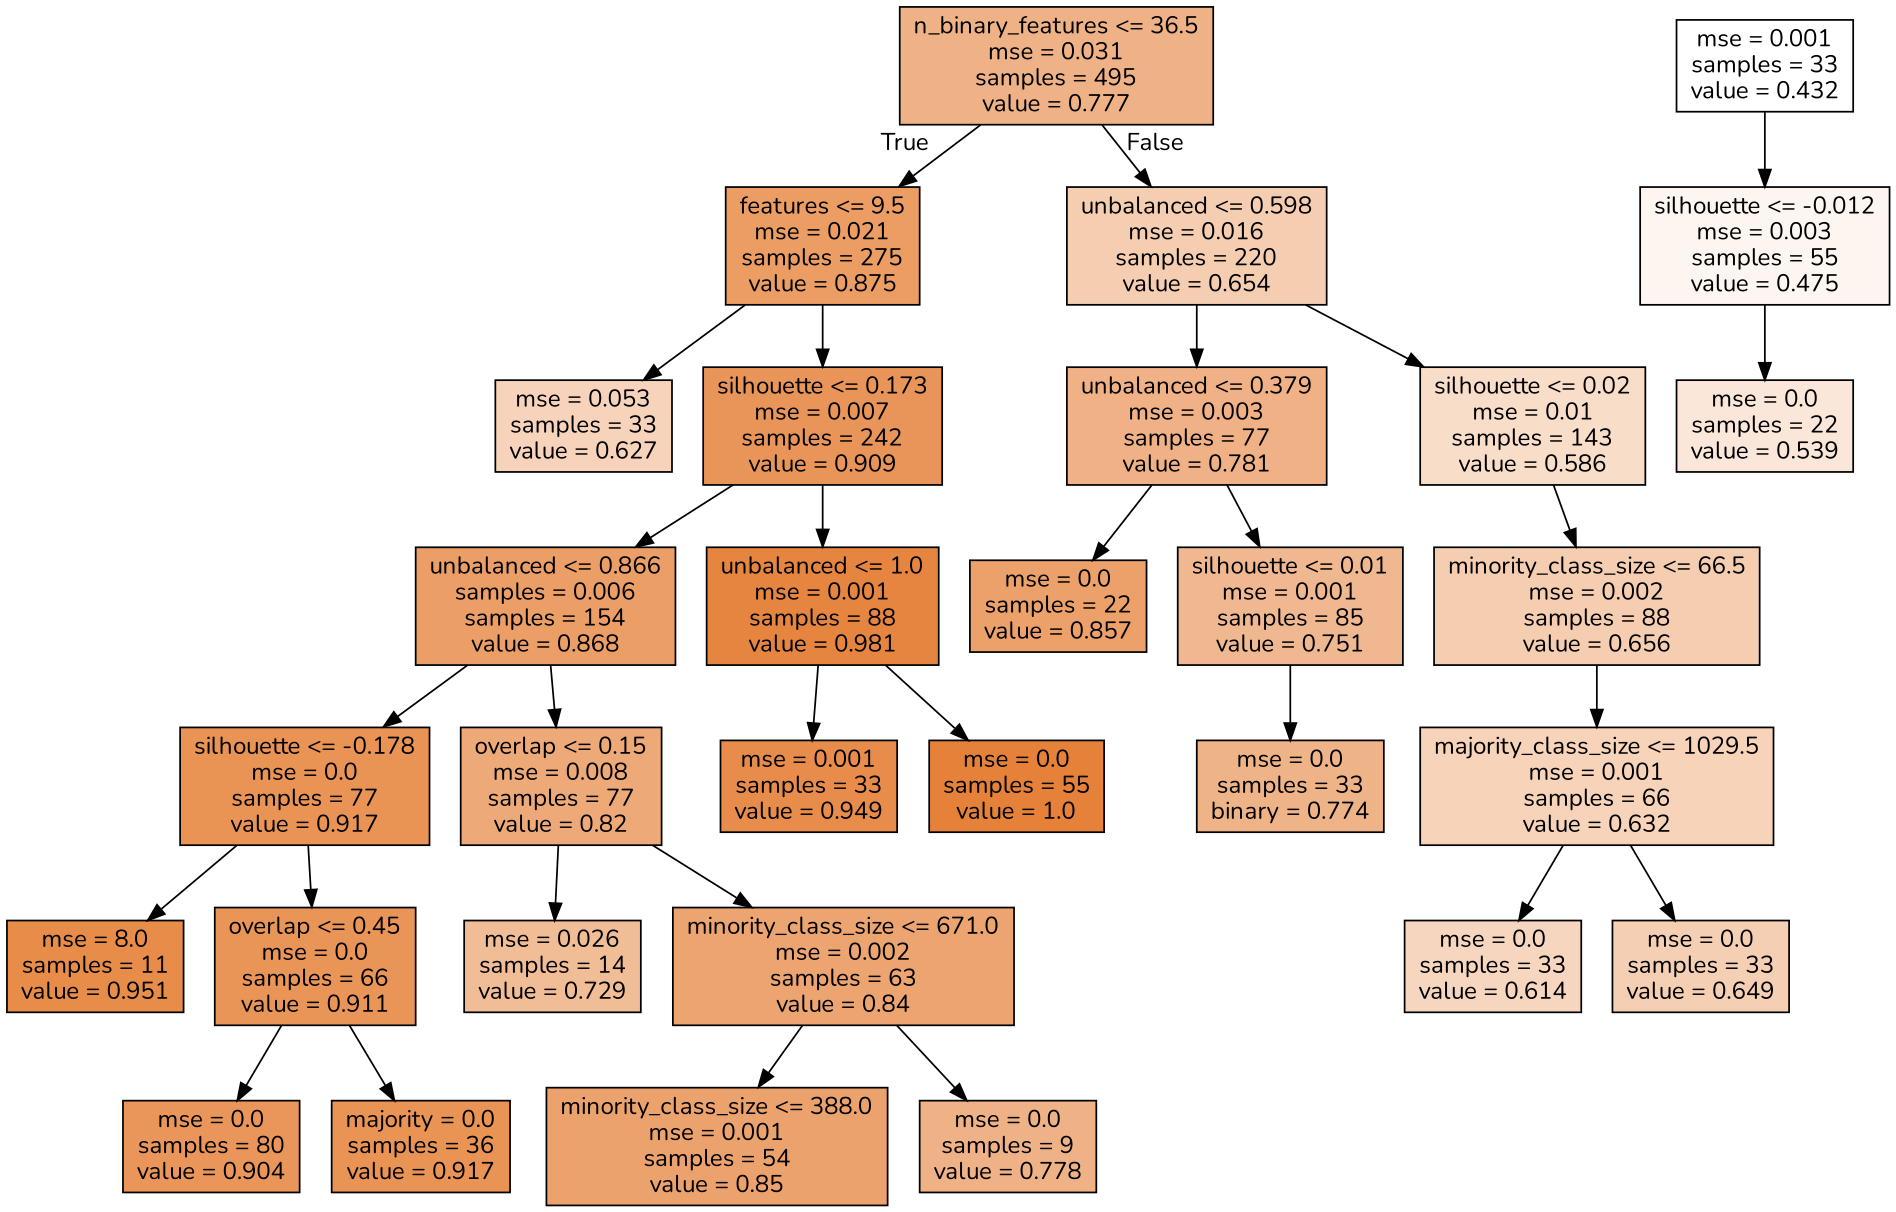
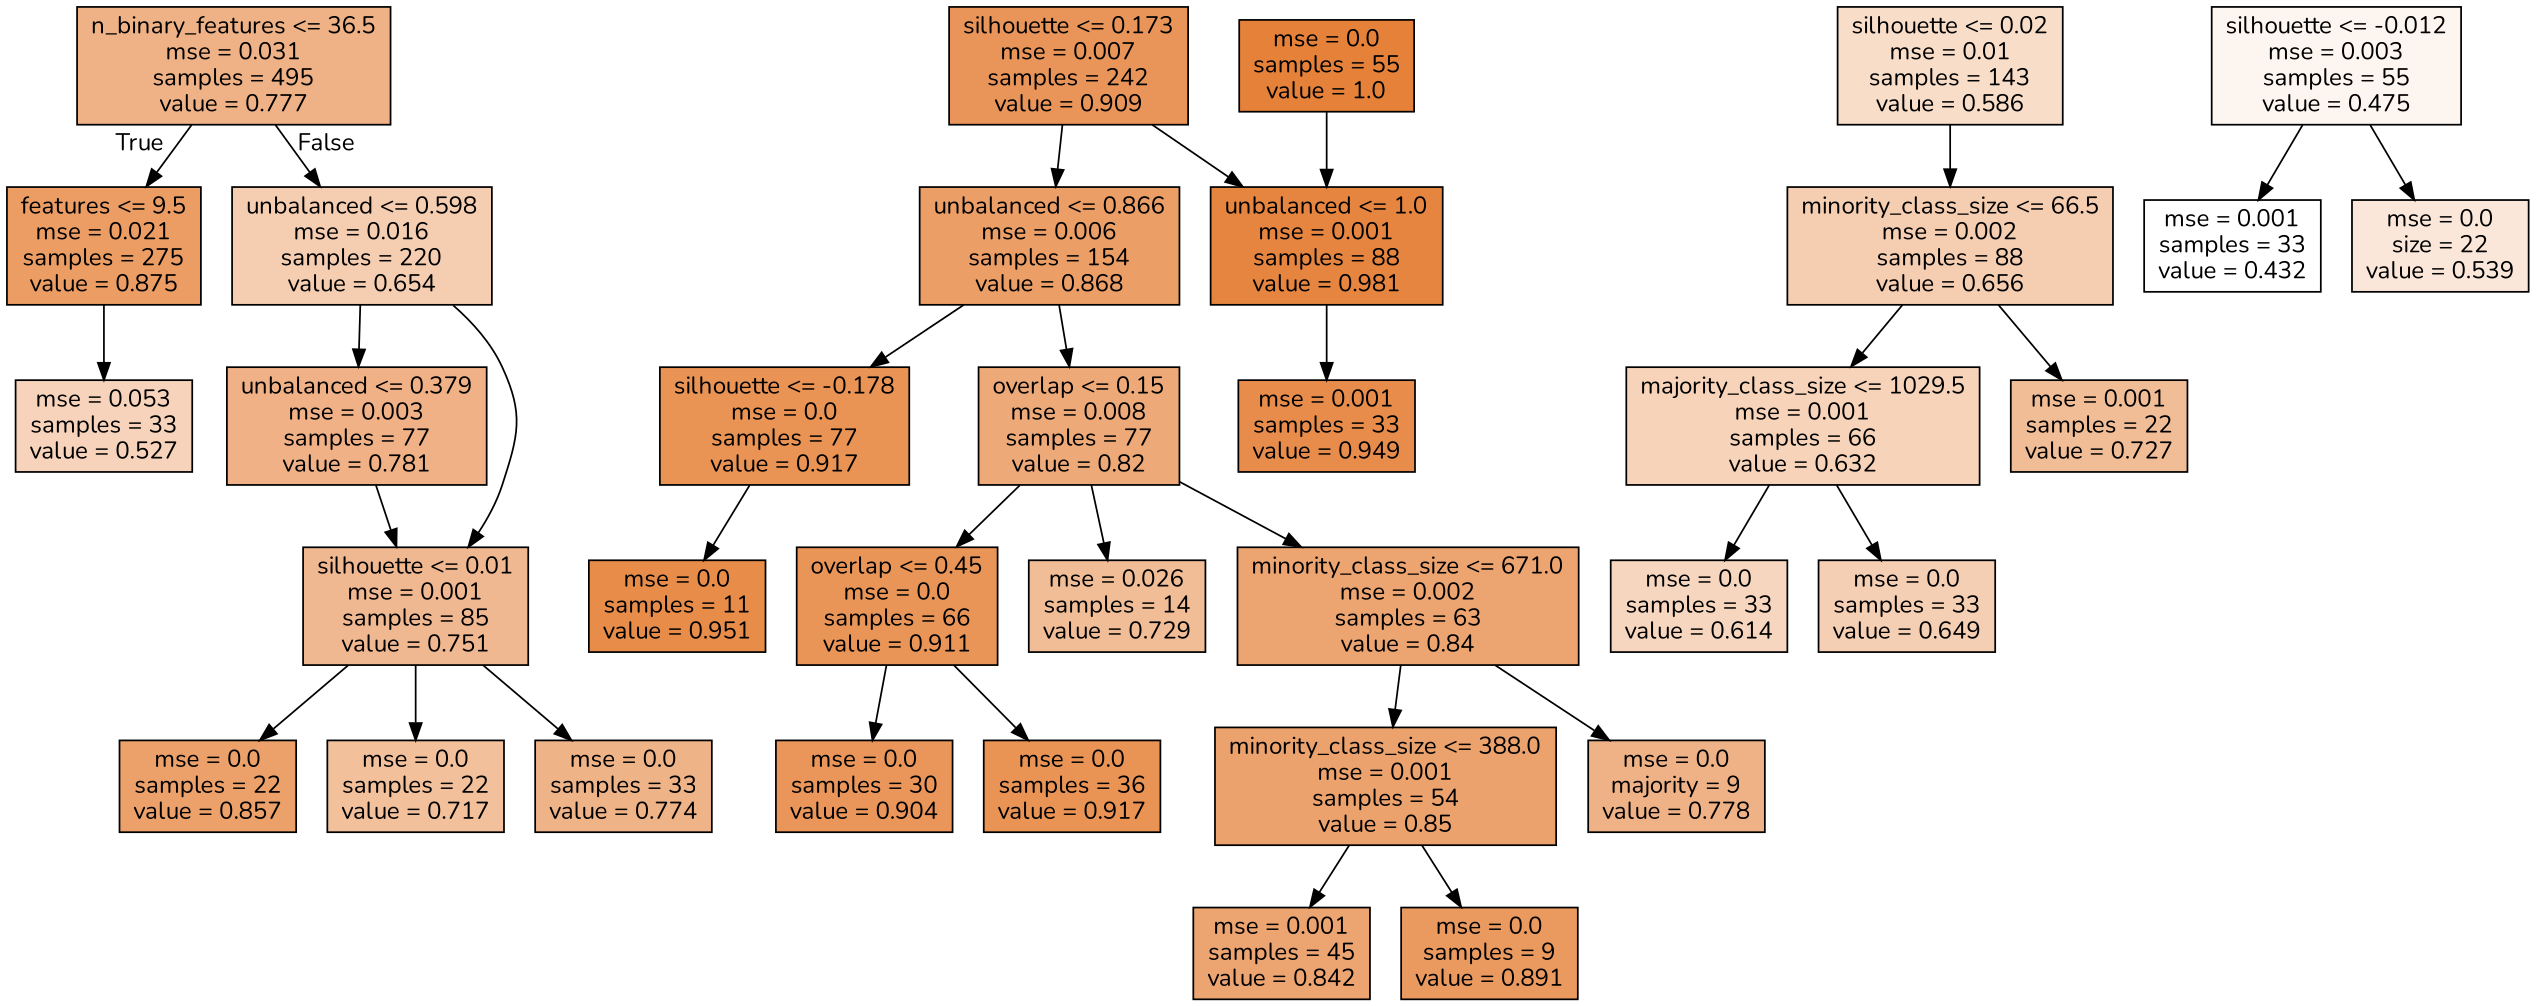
(1765, 141) -> (2285, 155)
(823, 327) -> none
(1357, 332) -> (516, 413)
(584, 426) -> (104, 426)
(1765, 426) -> (2440, 246)
none -> (2099, 426)
(1128, 516) -> (311, 697)
(546, 606) -> (1050, 246)
(920, 697) -> (1327, 141)
none -> (416, 786)
(1290, 786) -> (624, 786)
(309, 867) -> (995, 510)
none -> (1282, 953)
none -> (1489, 953)
(95, 966) -> (677, 606)
(211, 1147) -> (864, 786)
(421, 1147) -> (1072, 786)
(1008, 1147) -> (1677, 786)
